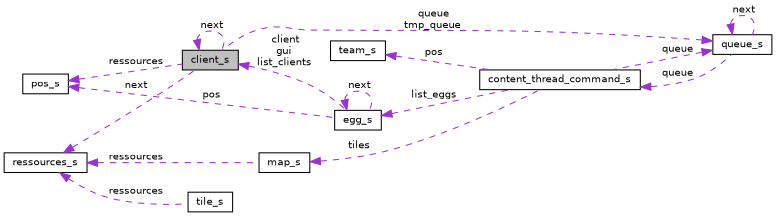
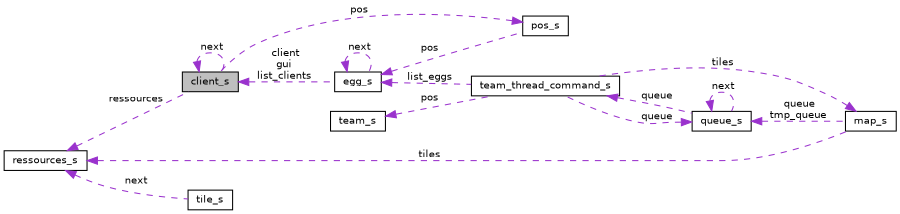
(459, 30) -> (803, 121)
(135, 62) -> (358, 10)
(560, 80) -> (546, 86)
(135, 85) -> (135, 99)
(207, 103) -> (457, 51)
(135, 157) -> (428, 155)
(135, 191) -> (135, 181)
